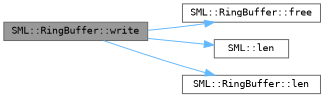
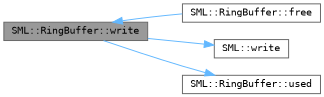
(176, 27) -> (152, 17)
(251, 49) -> (251, 49)
(251, 84) -> (251, 84)
